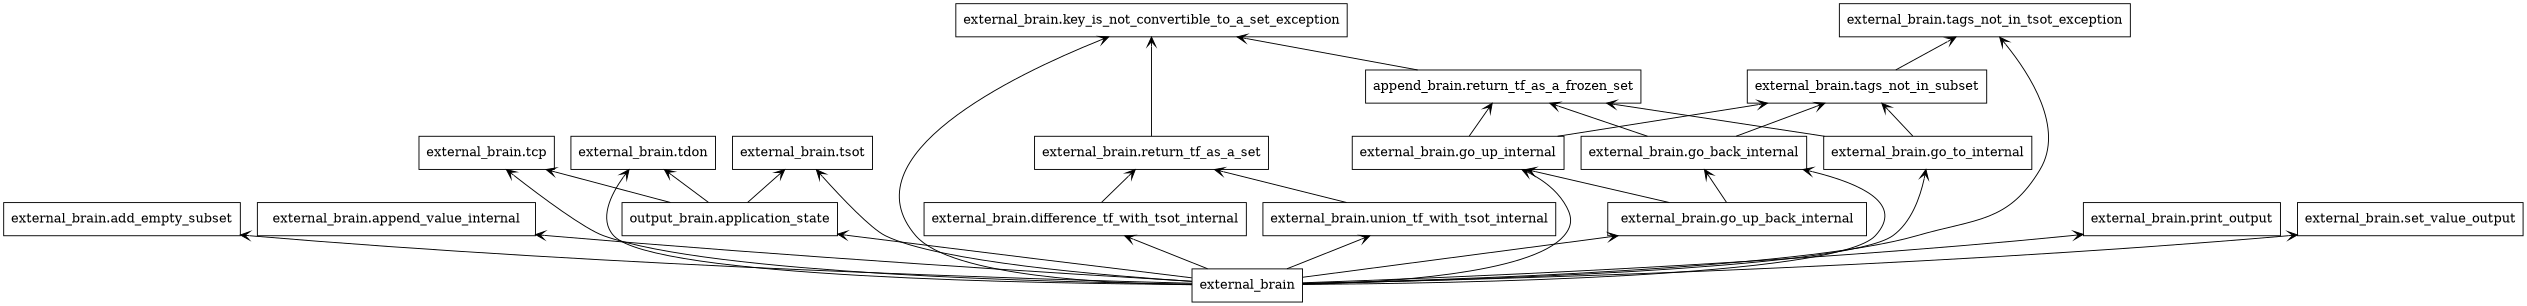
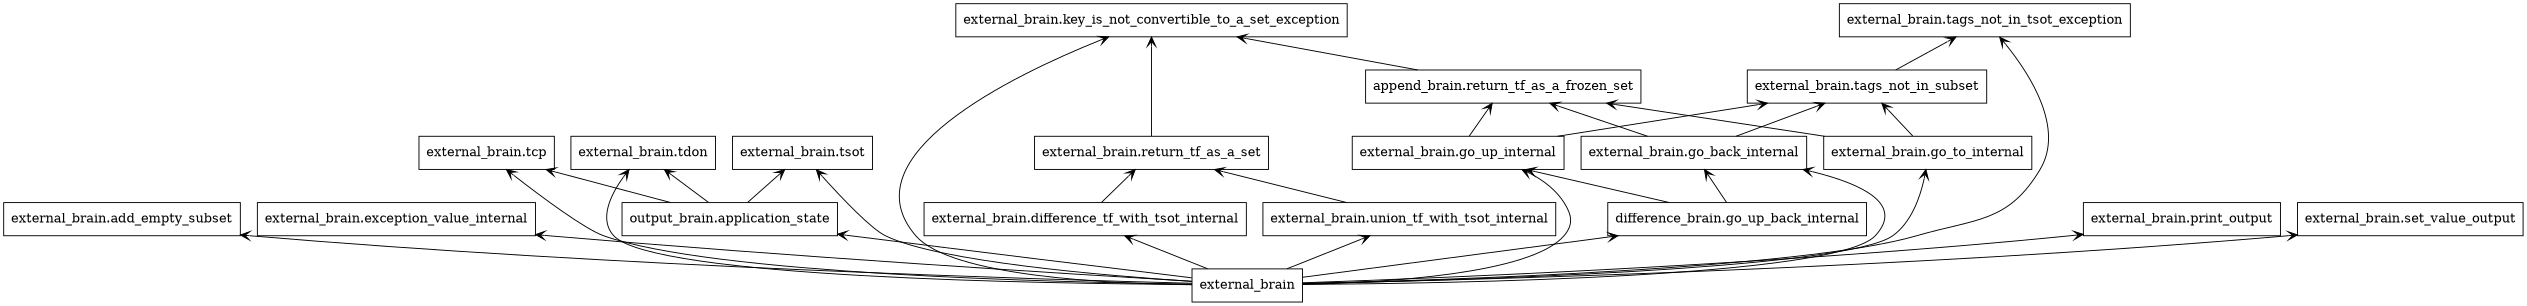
(396, 219) -> (396, 219)
(1737, 219) -> (1737, 219)
